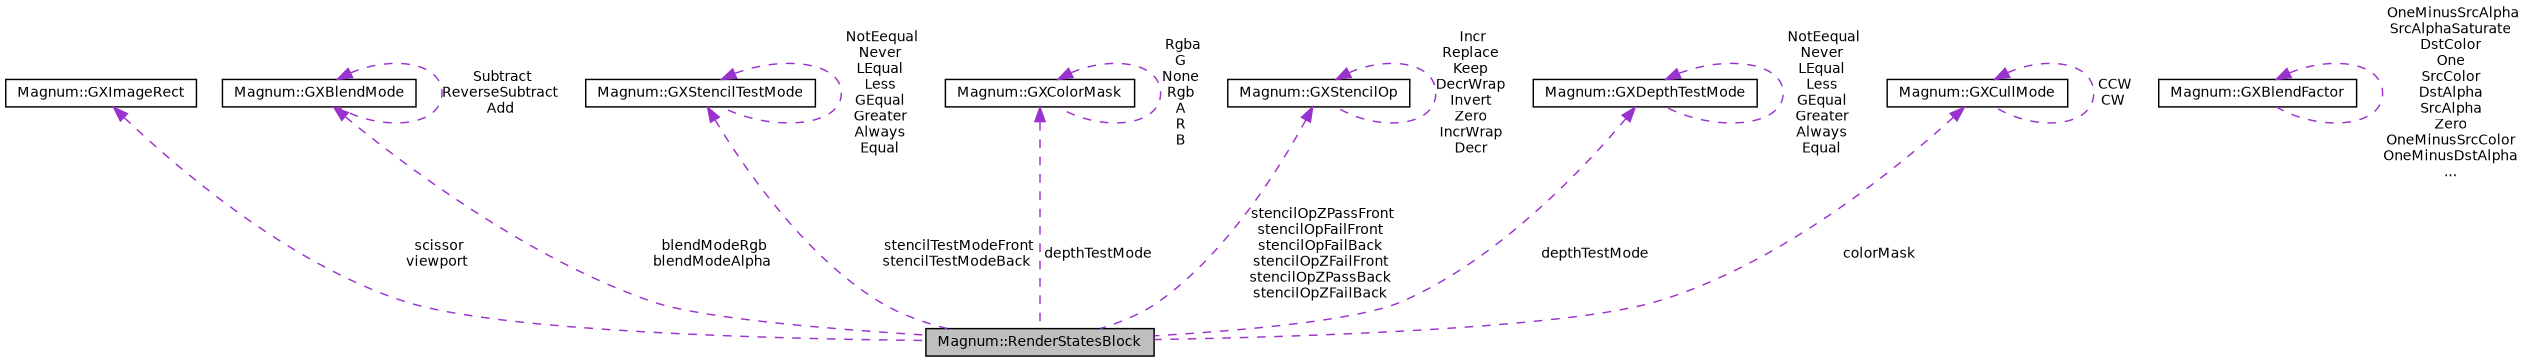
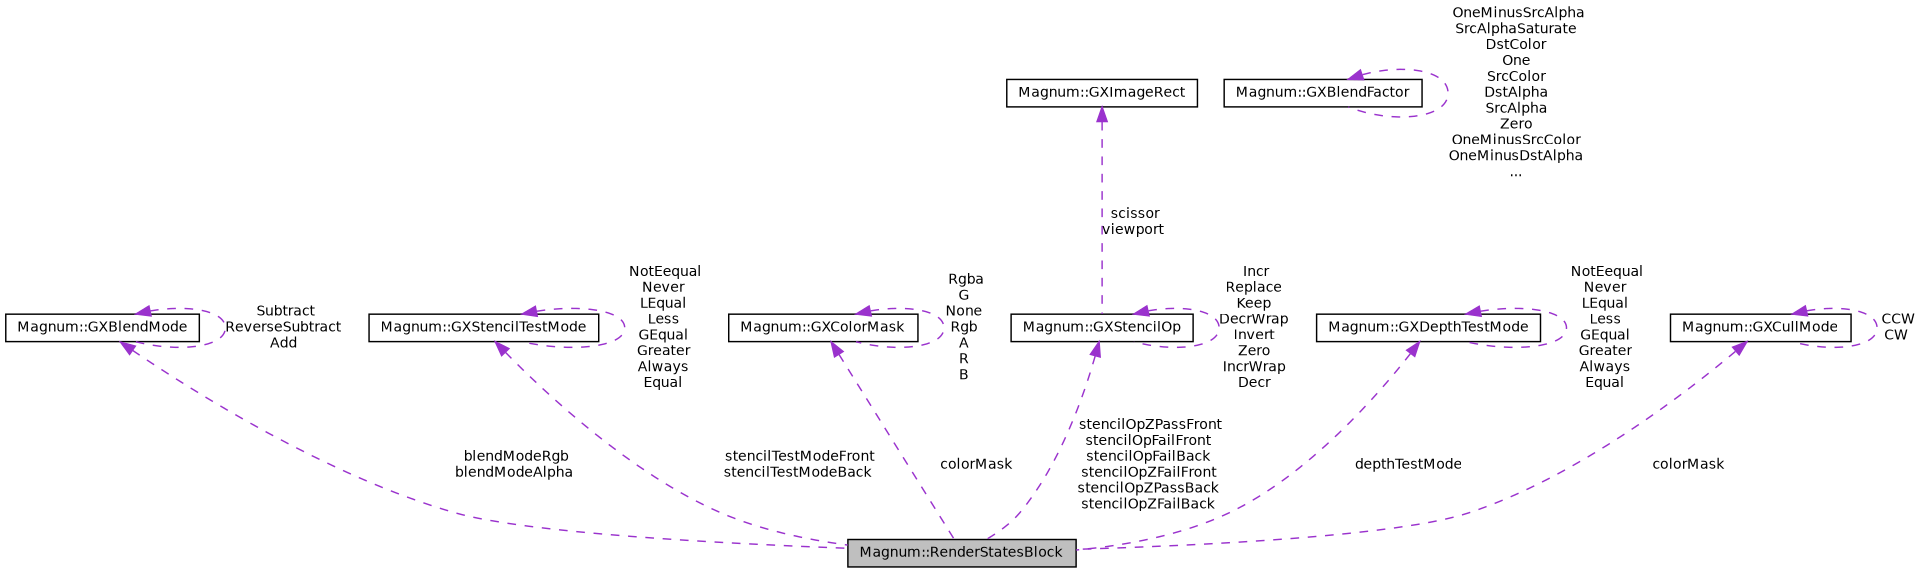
(1096, 254) -> (975, 465)
(496, 319) -> (1102, 218)
